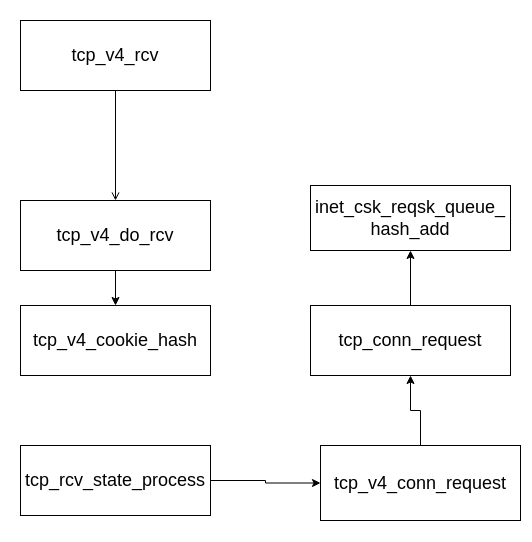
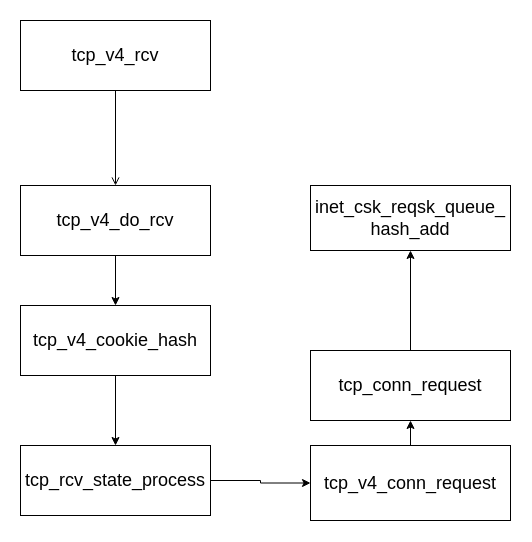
(116, 236) -> (116, 221)
(411, 341) -> (411, 386)
none -> (116, 407)
(421, 483) -> (411, 483)
